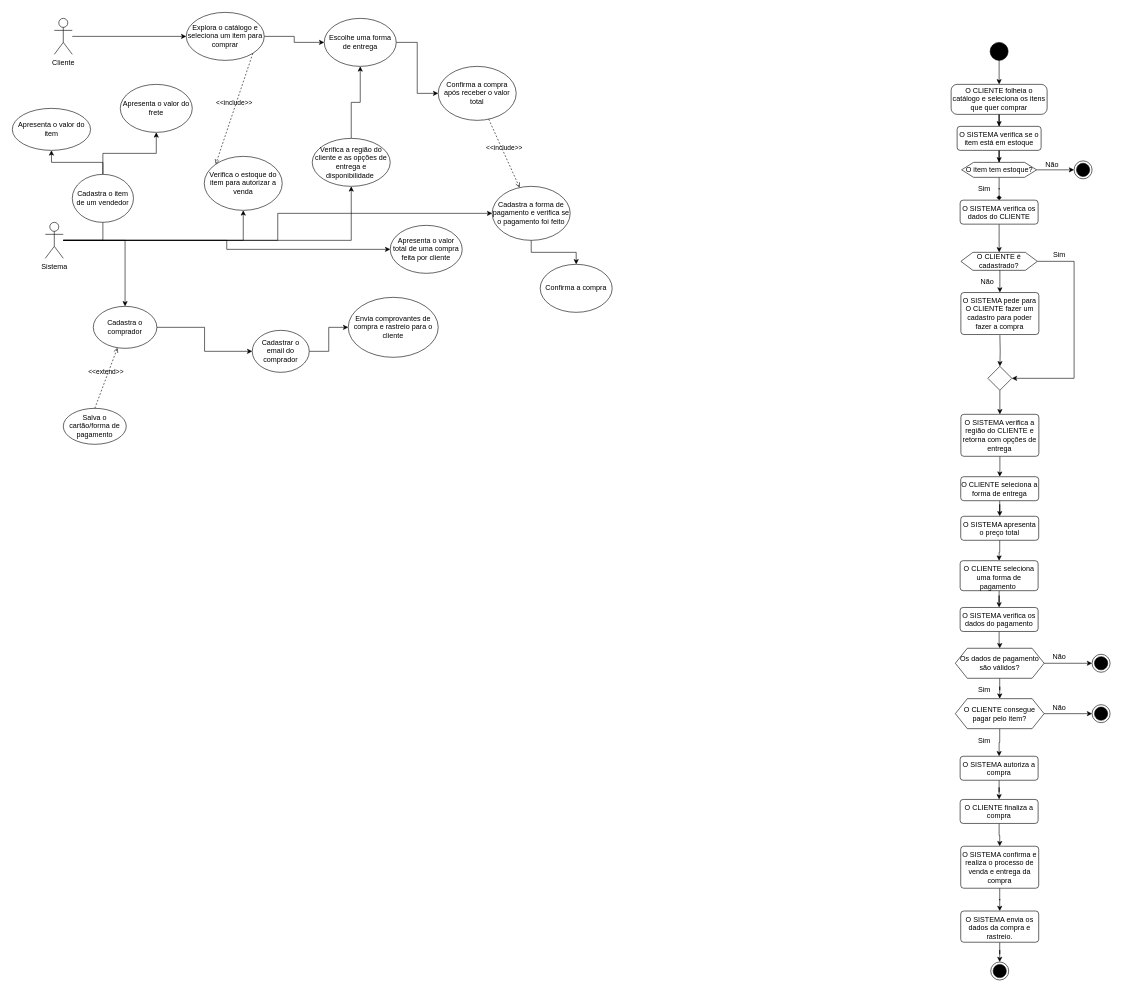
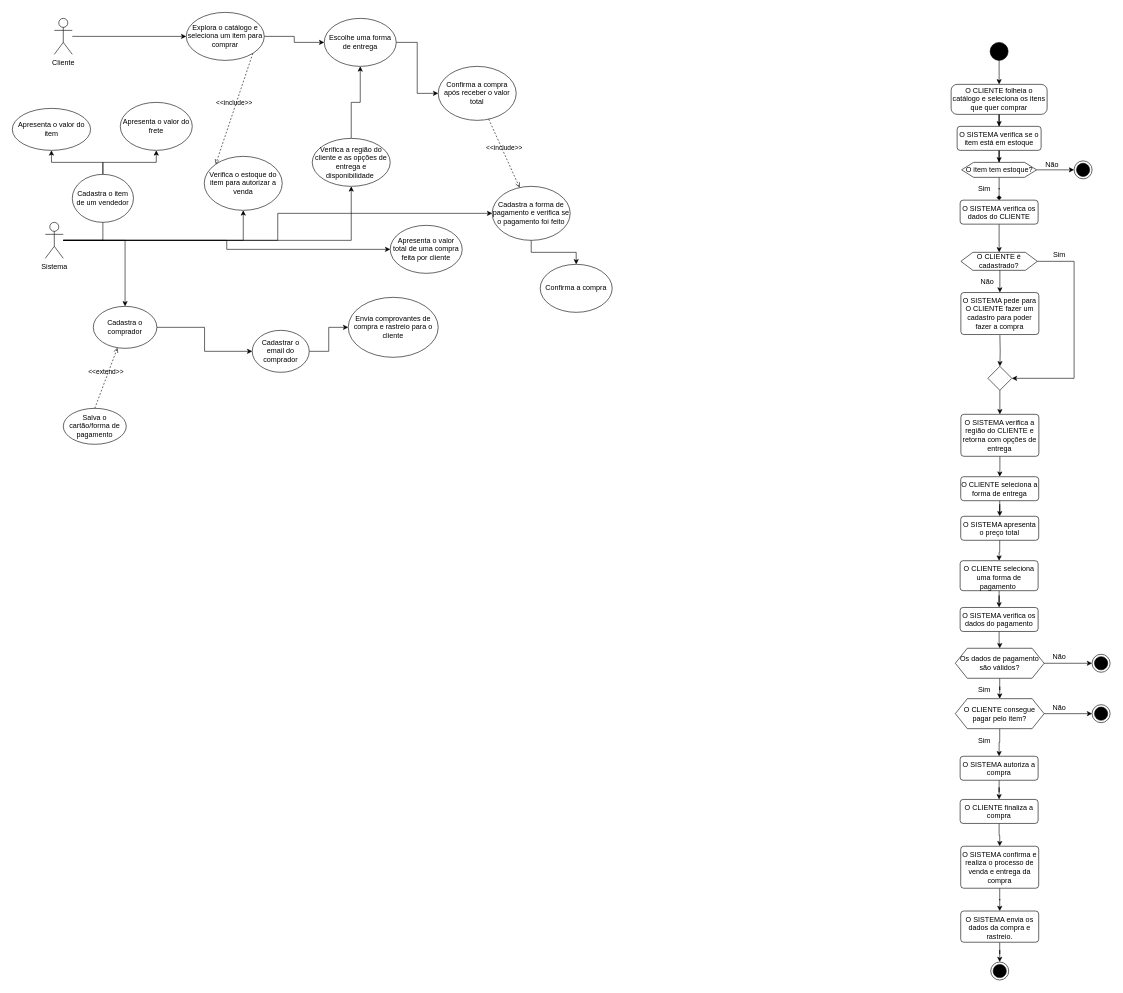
(156, 108) -> (156, 126)
